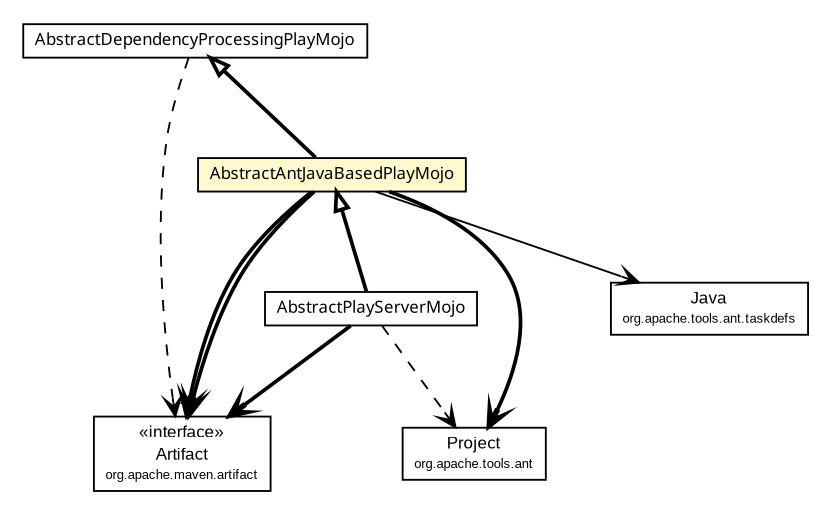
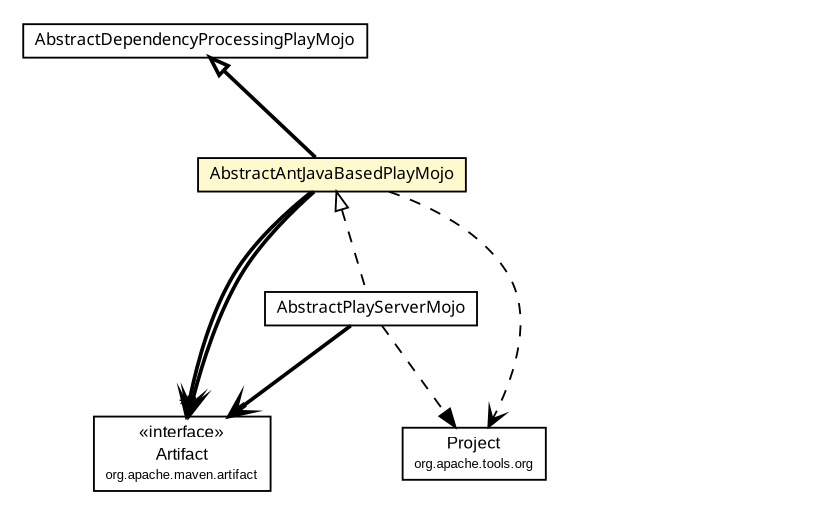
(161, 226) -> none
(354, 251) -> (354, 251)
(506, 272) -> (506, 272)
(709, 309) -> none
(413, 369) -> (413, 369)
(474, 464) -> (474, 464)
